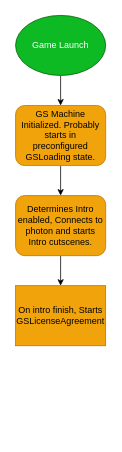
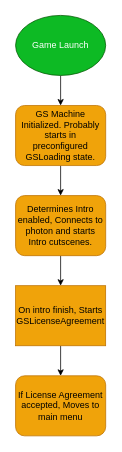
none -> (60, 357)
none -> (60, 405)
